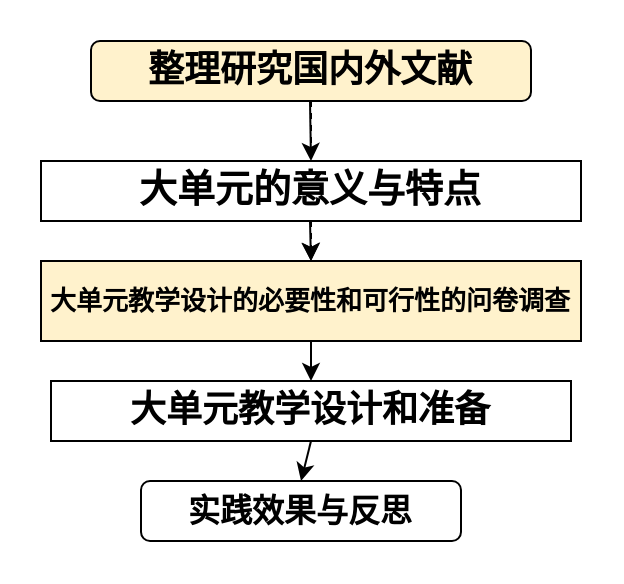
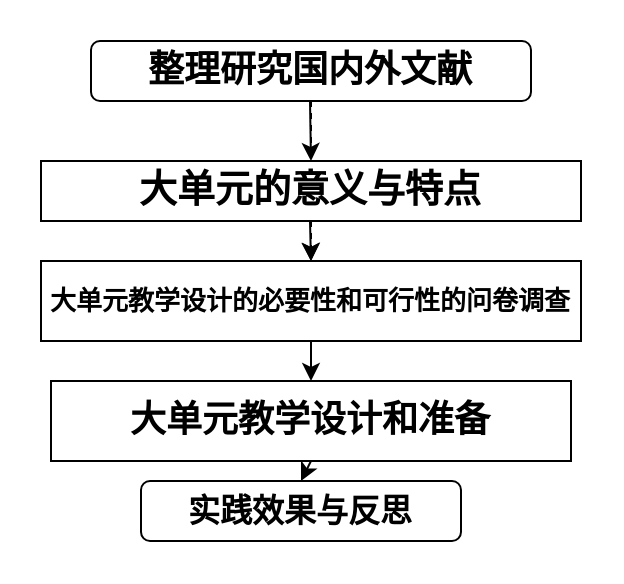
(311, 71) -> (311, 71)
(311, 301) -> (311, 301)
(311, 411) -> (311, 421)
